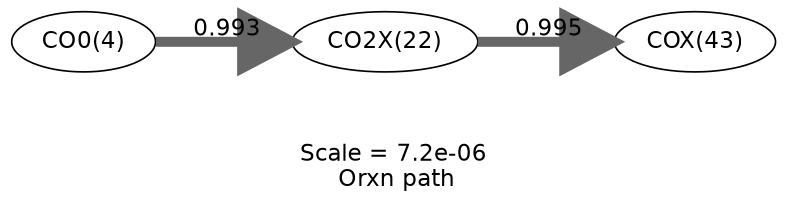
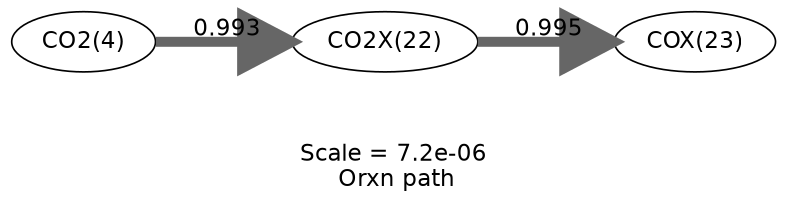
(84, 42) -> (84, 42)
(695, 42) -> (695, 42)
